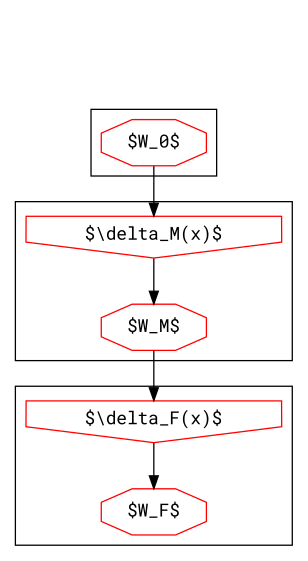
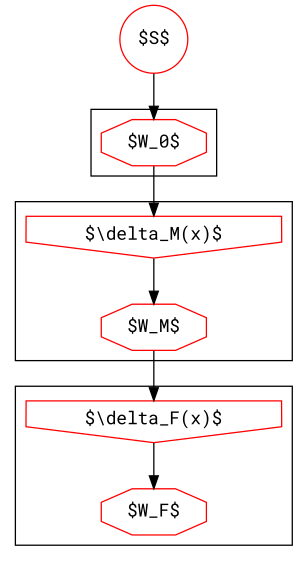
none -> (154, 39)
